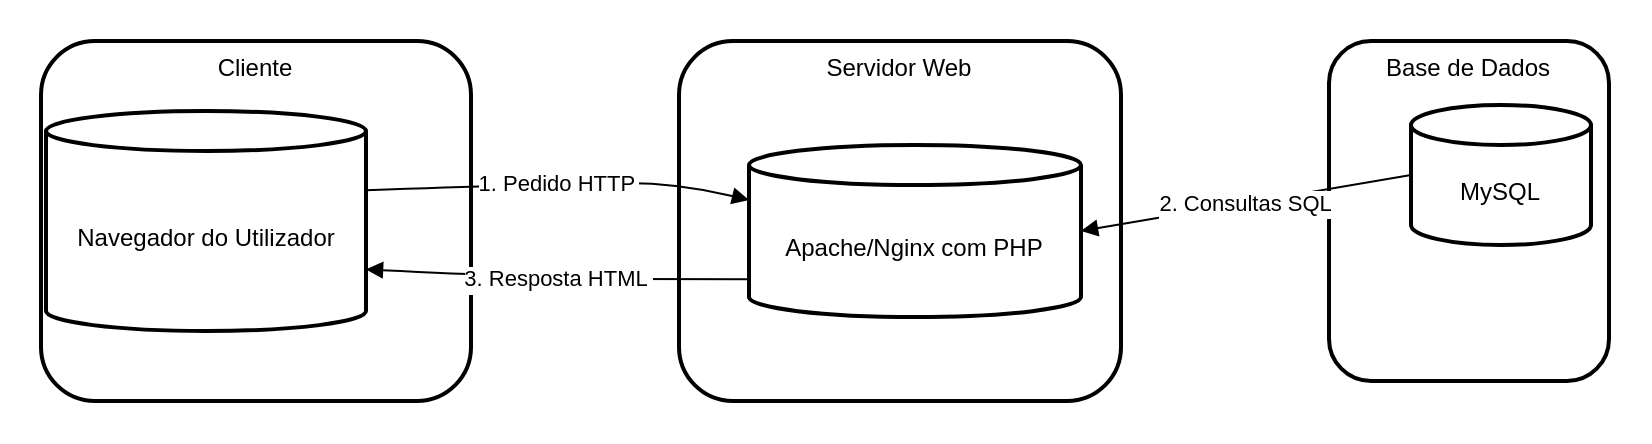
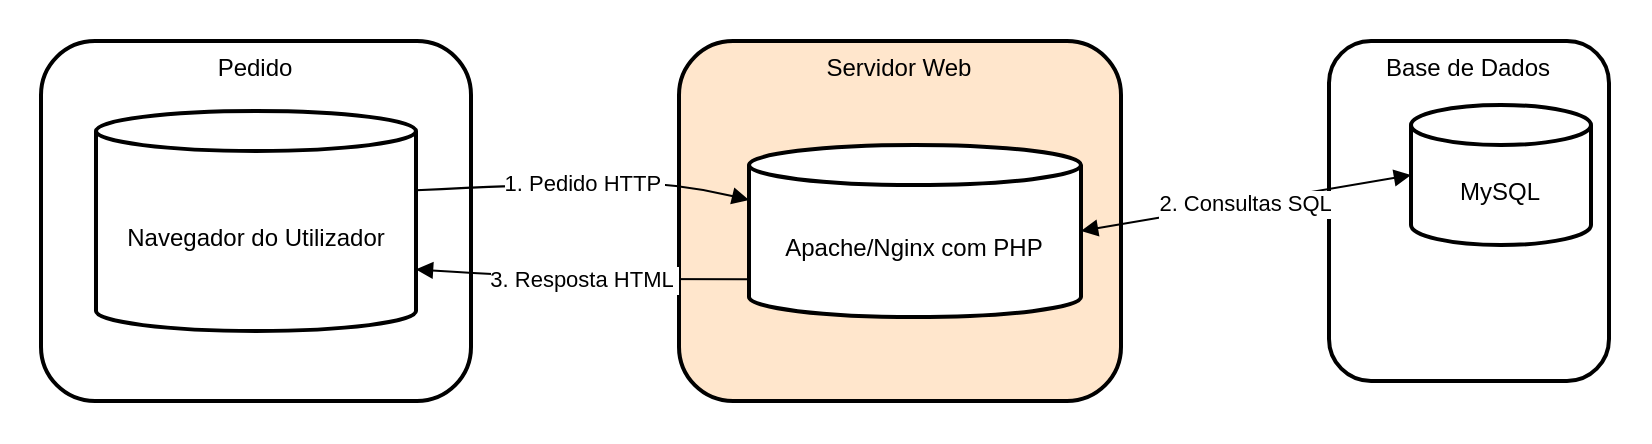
(256, 69) -> (256, 69)
(900, 69) -> (900, 69)
(1400, 177) -> (1393, 178)
(206, 221) -> (256, 221)
